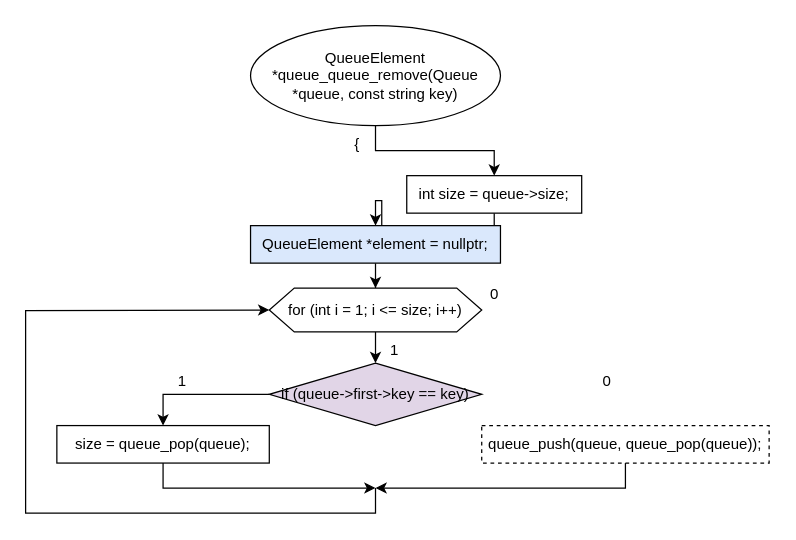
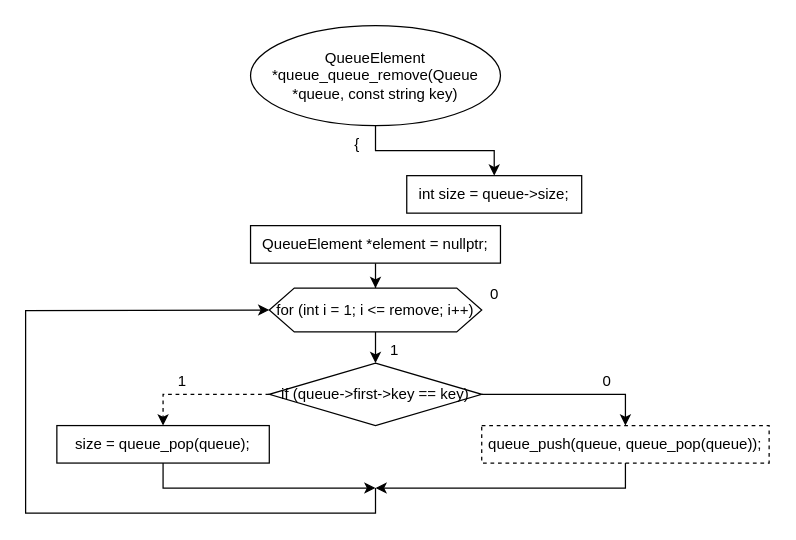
(382, 202) -> none
(376, 244) -> (376, 244)
(376, 311) -> (376, 311)
(205, 394) -> (205, 394)
(376, 394) -> (376, 394)
none -> (565, 394)
